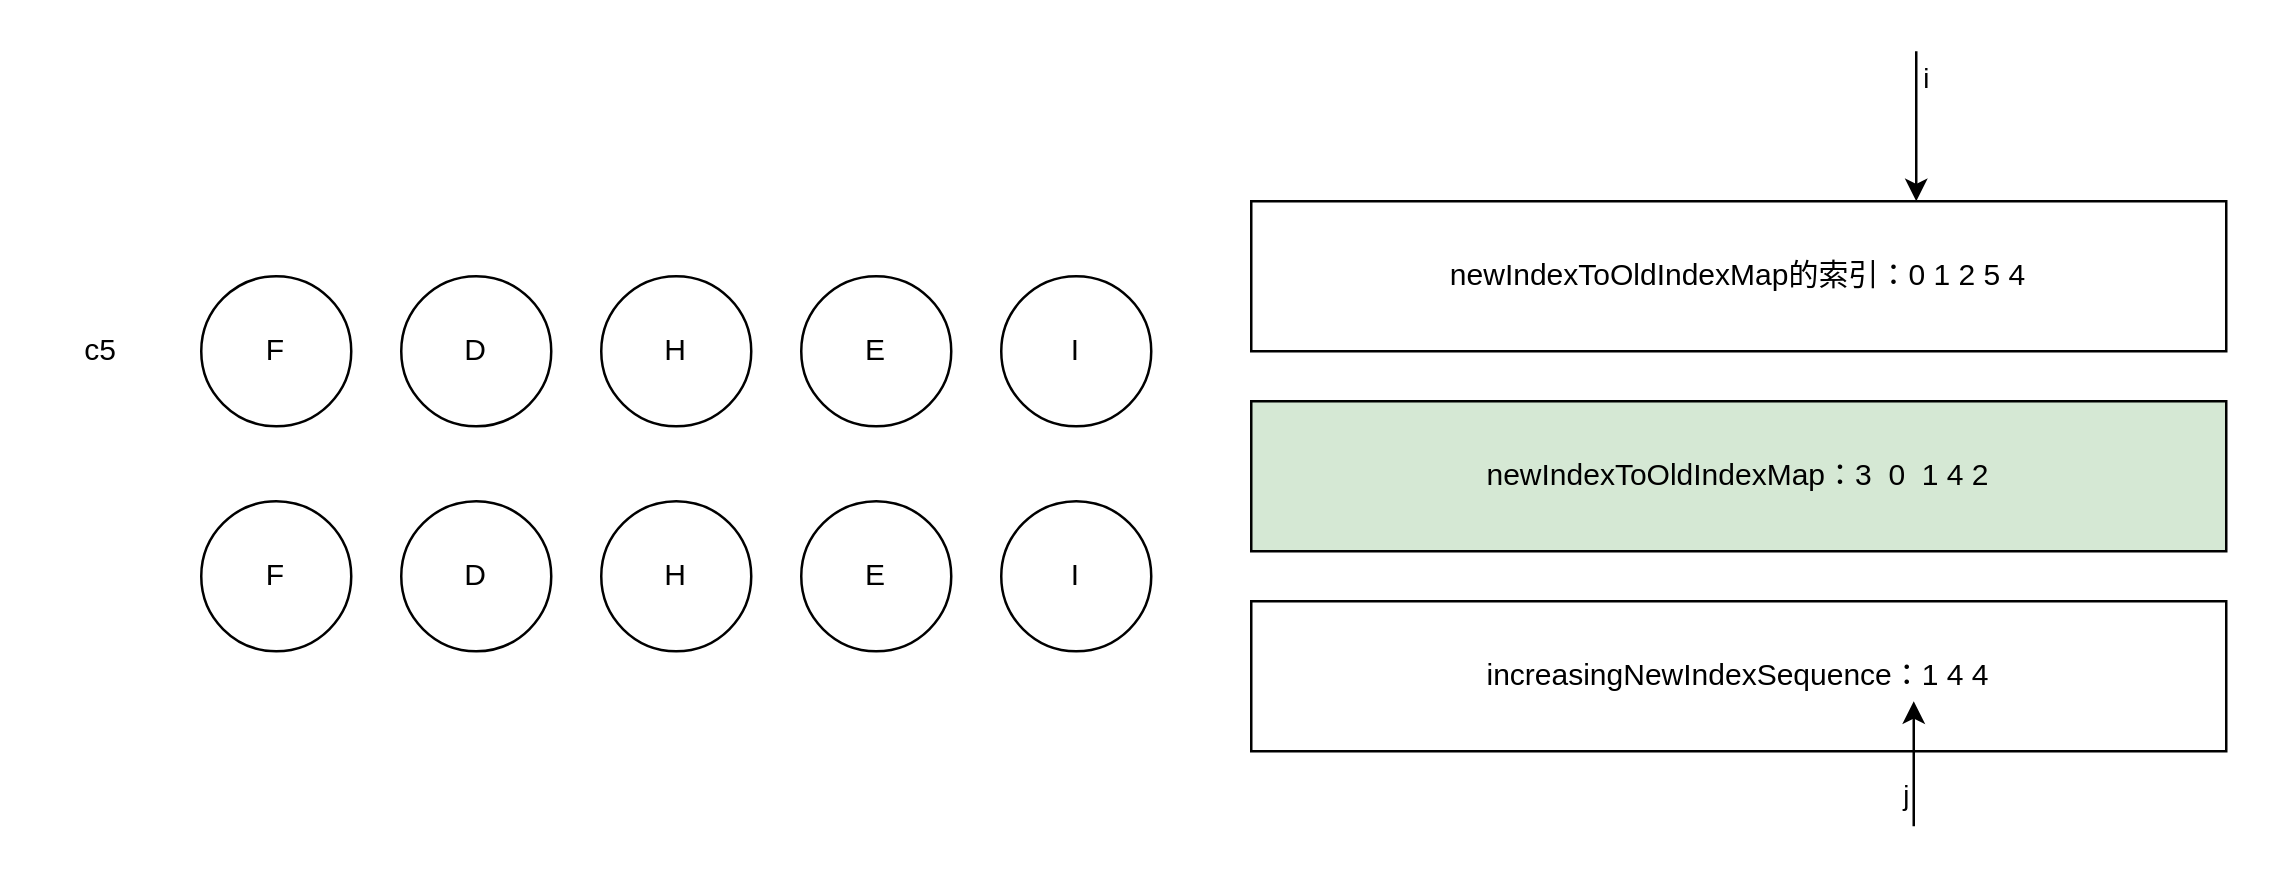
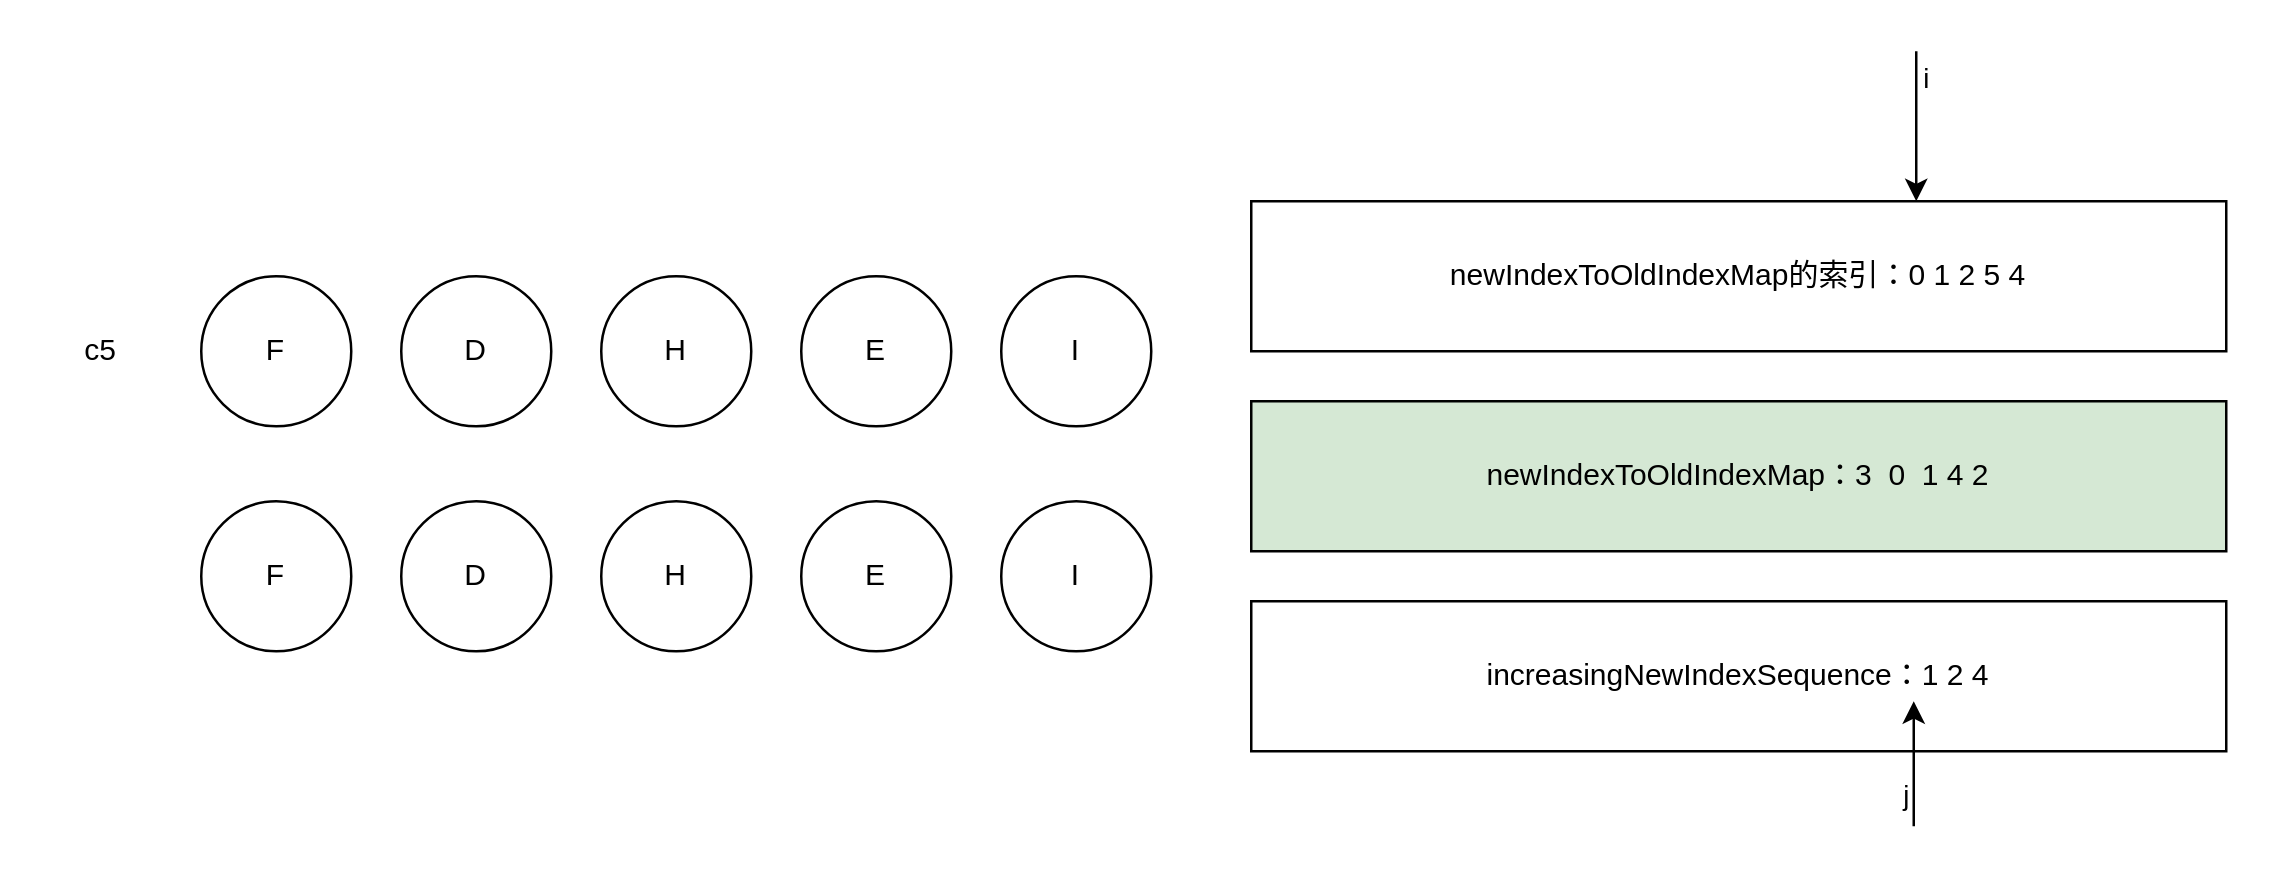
(1739, 676) -> (1739, 676)
